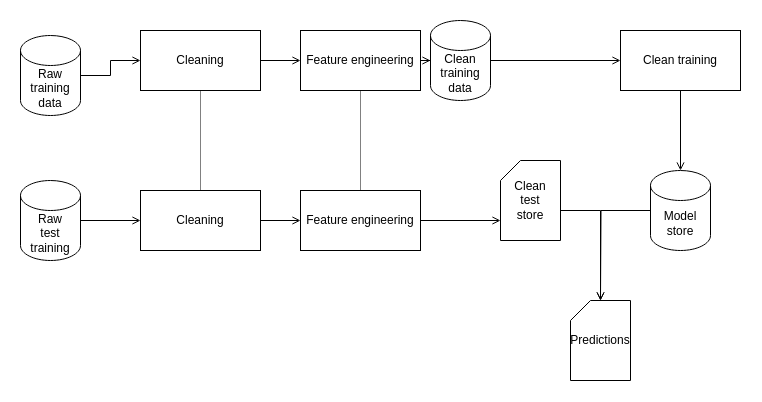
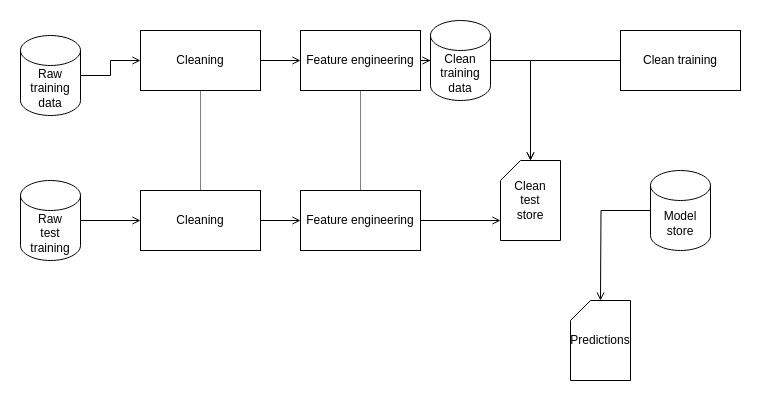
(528, 61) -> (528, 61)
(681, 129) -> (621, 61)
(580, 211) -> none
